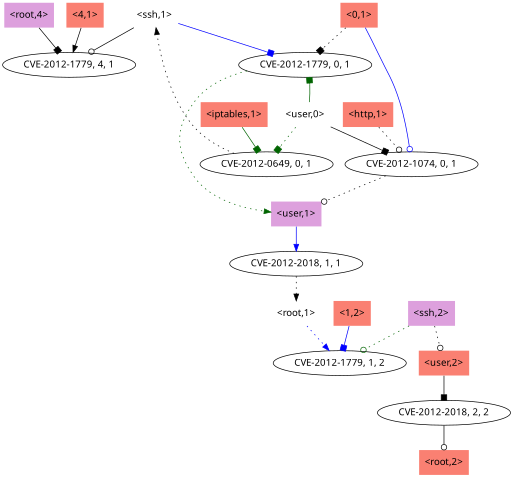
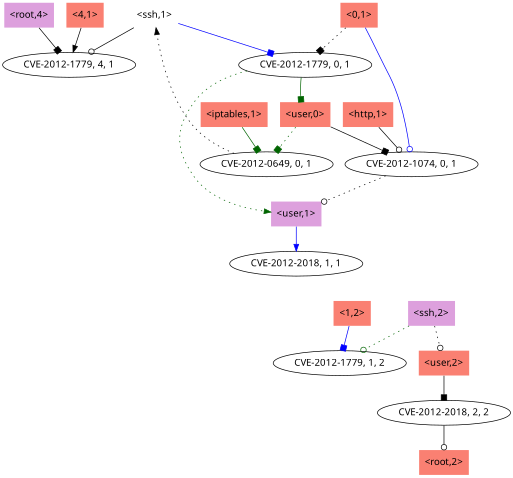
(310, 93) -> (301, 86)
(305, 115) -> (305, 115)
(388, 137) -> (388, 137)
(296, 313) -> none
